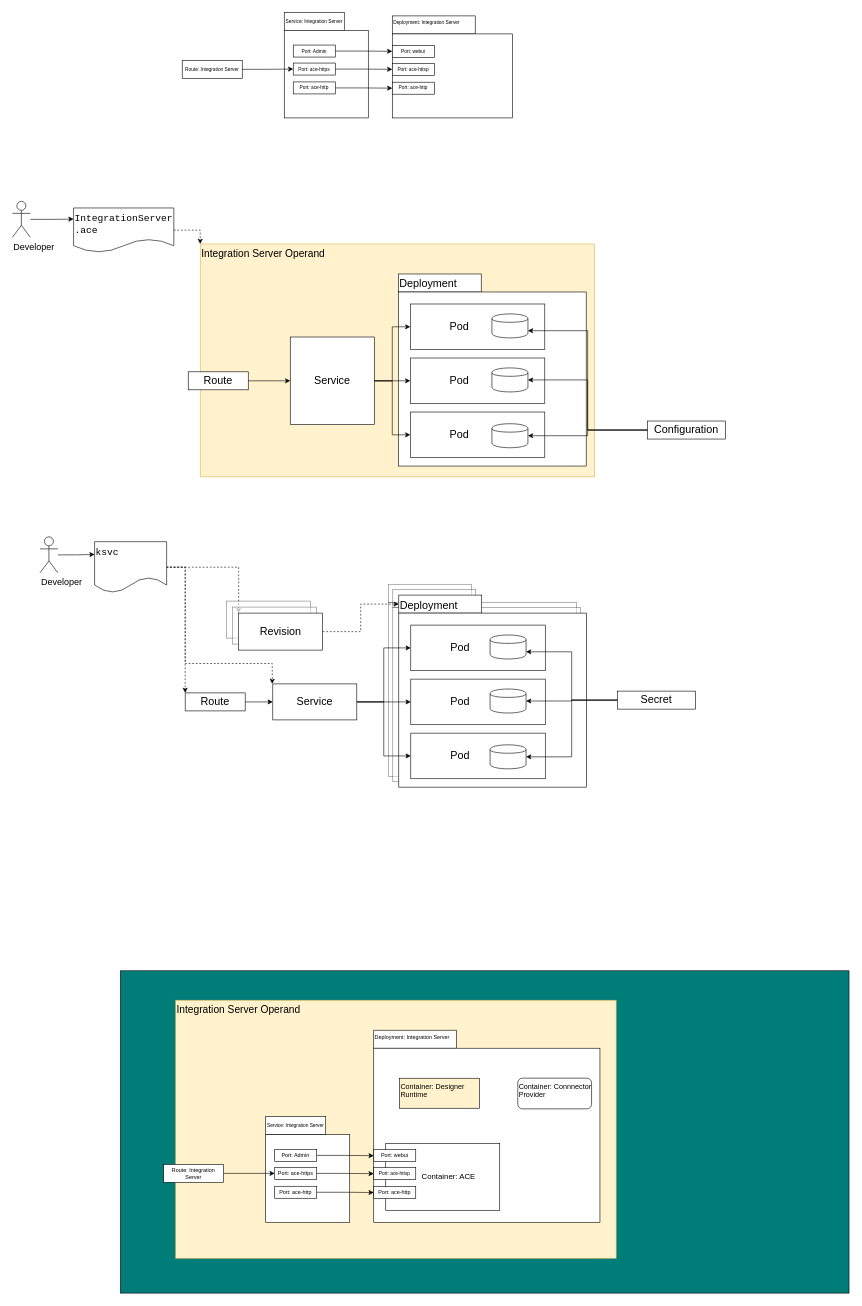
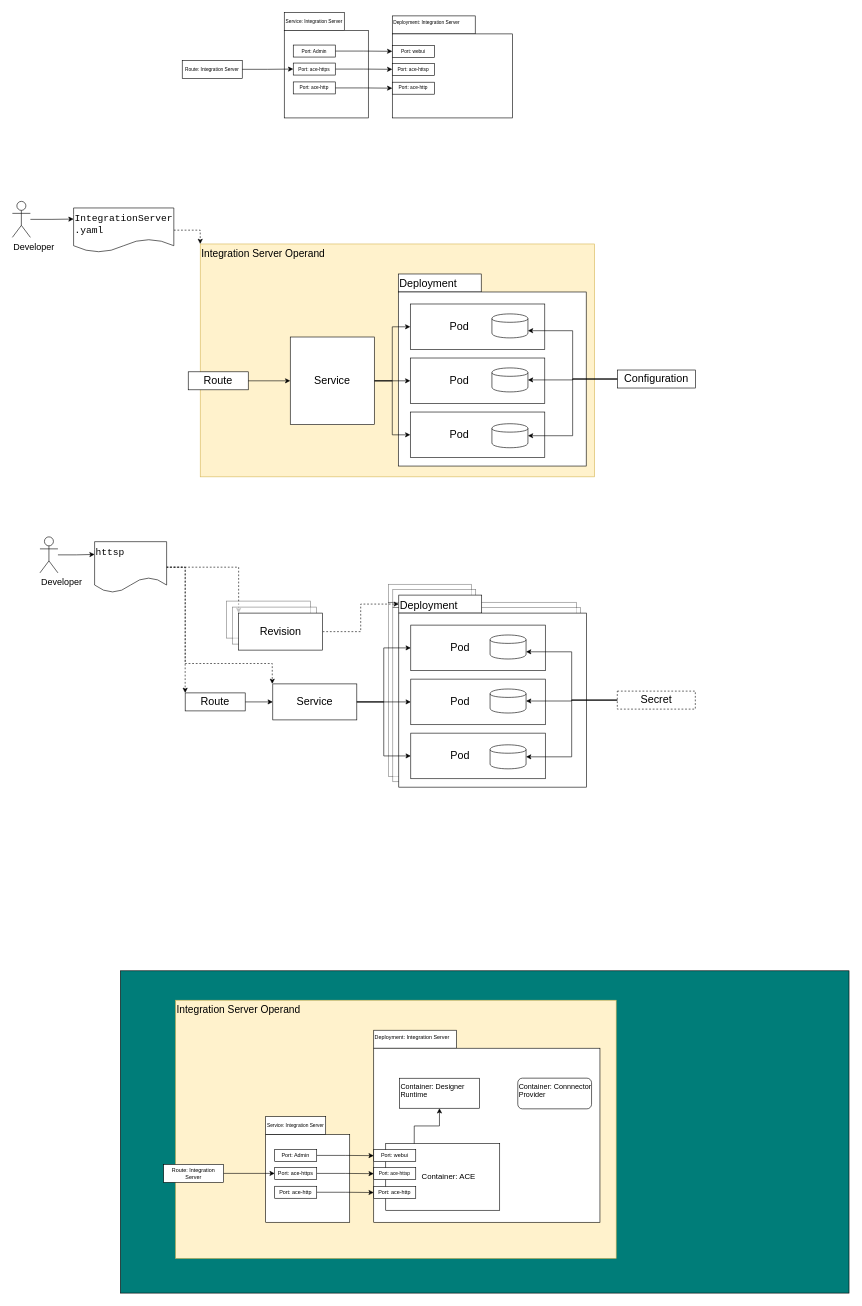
(119, 224) -> (119, 224)
(686, 430) -> (656, 379)
(106, 551) -> (109, 551)
(656, 700) -> (656, 700)
(439, 1093) -> (439, 1093)
none -> (439, 1120)
